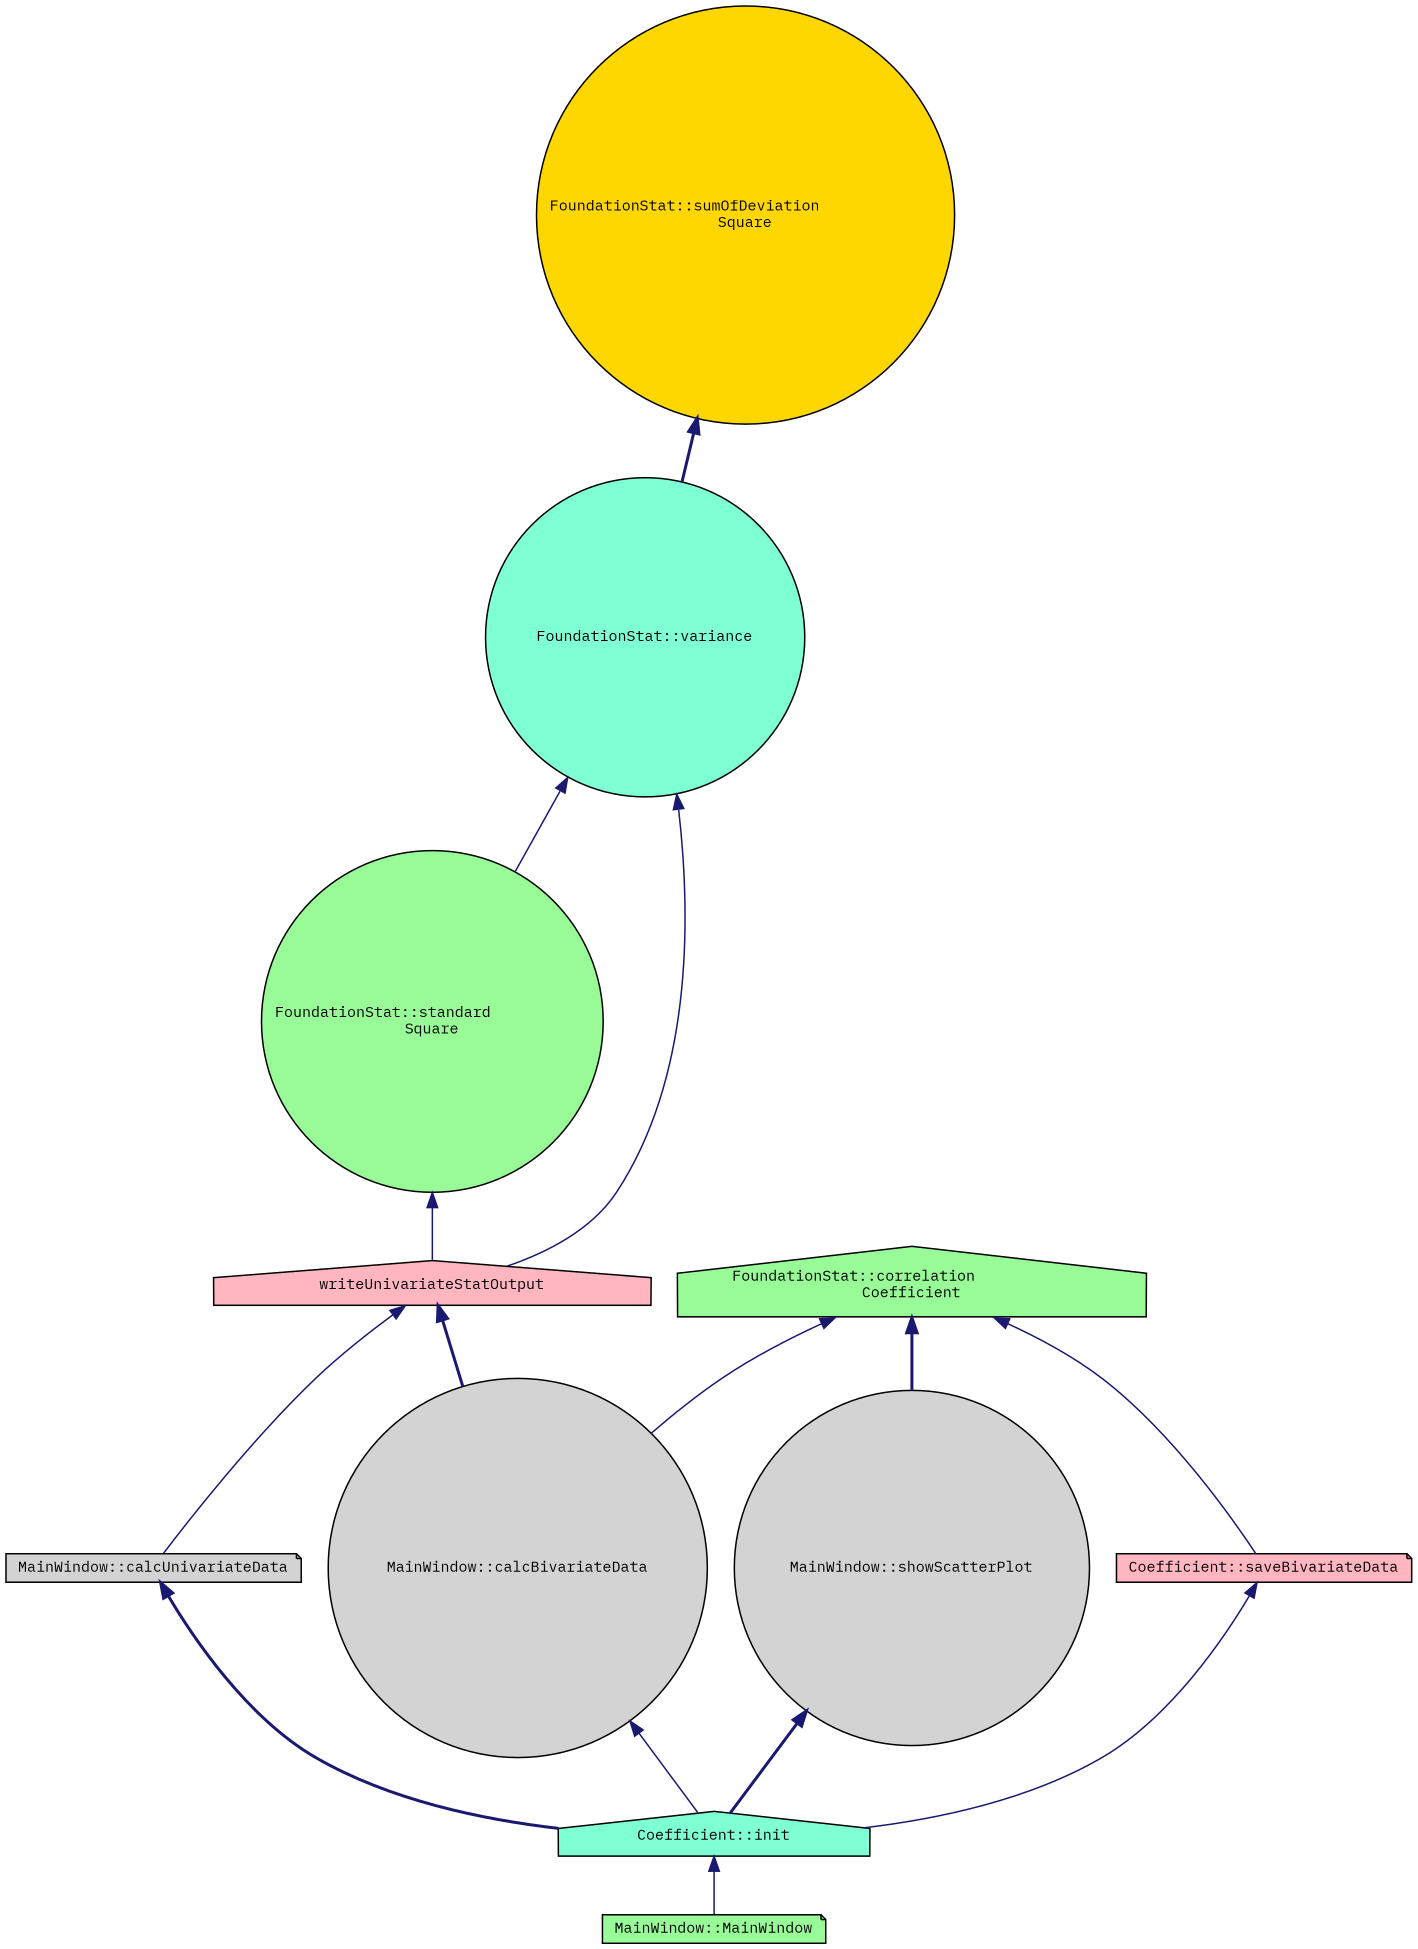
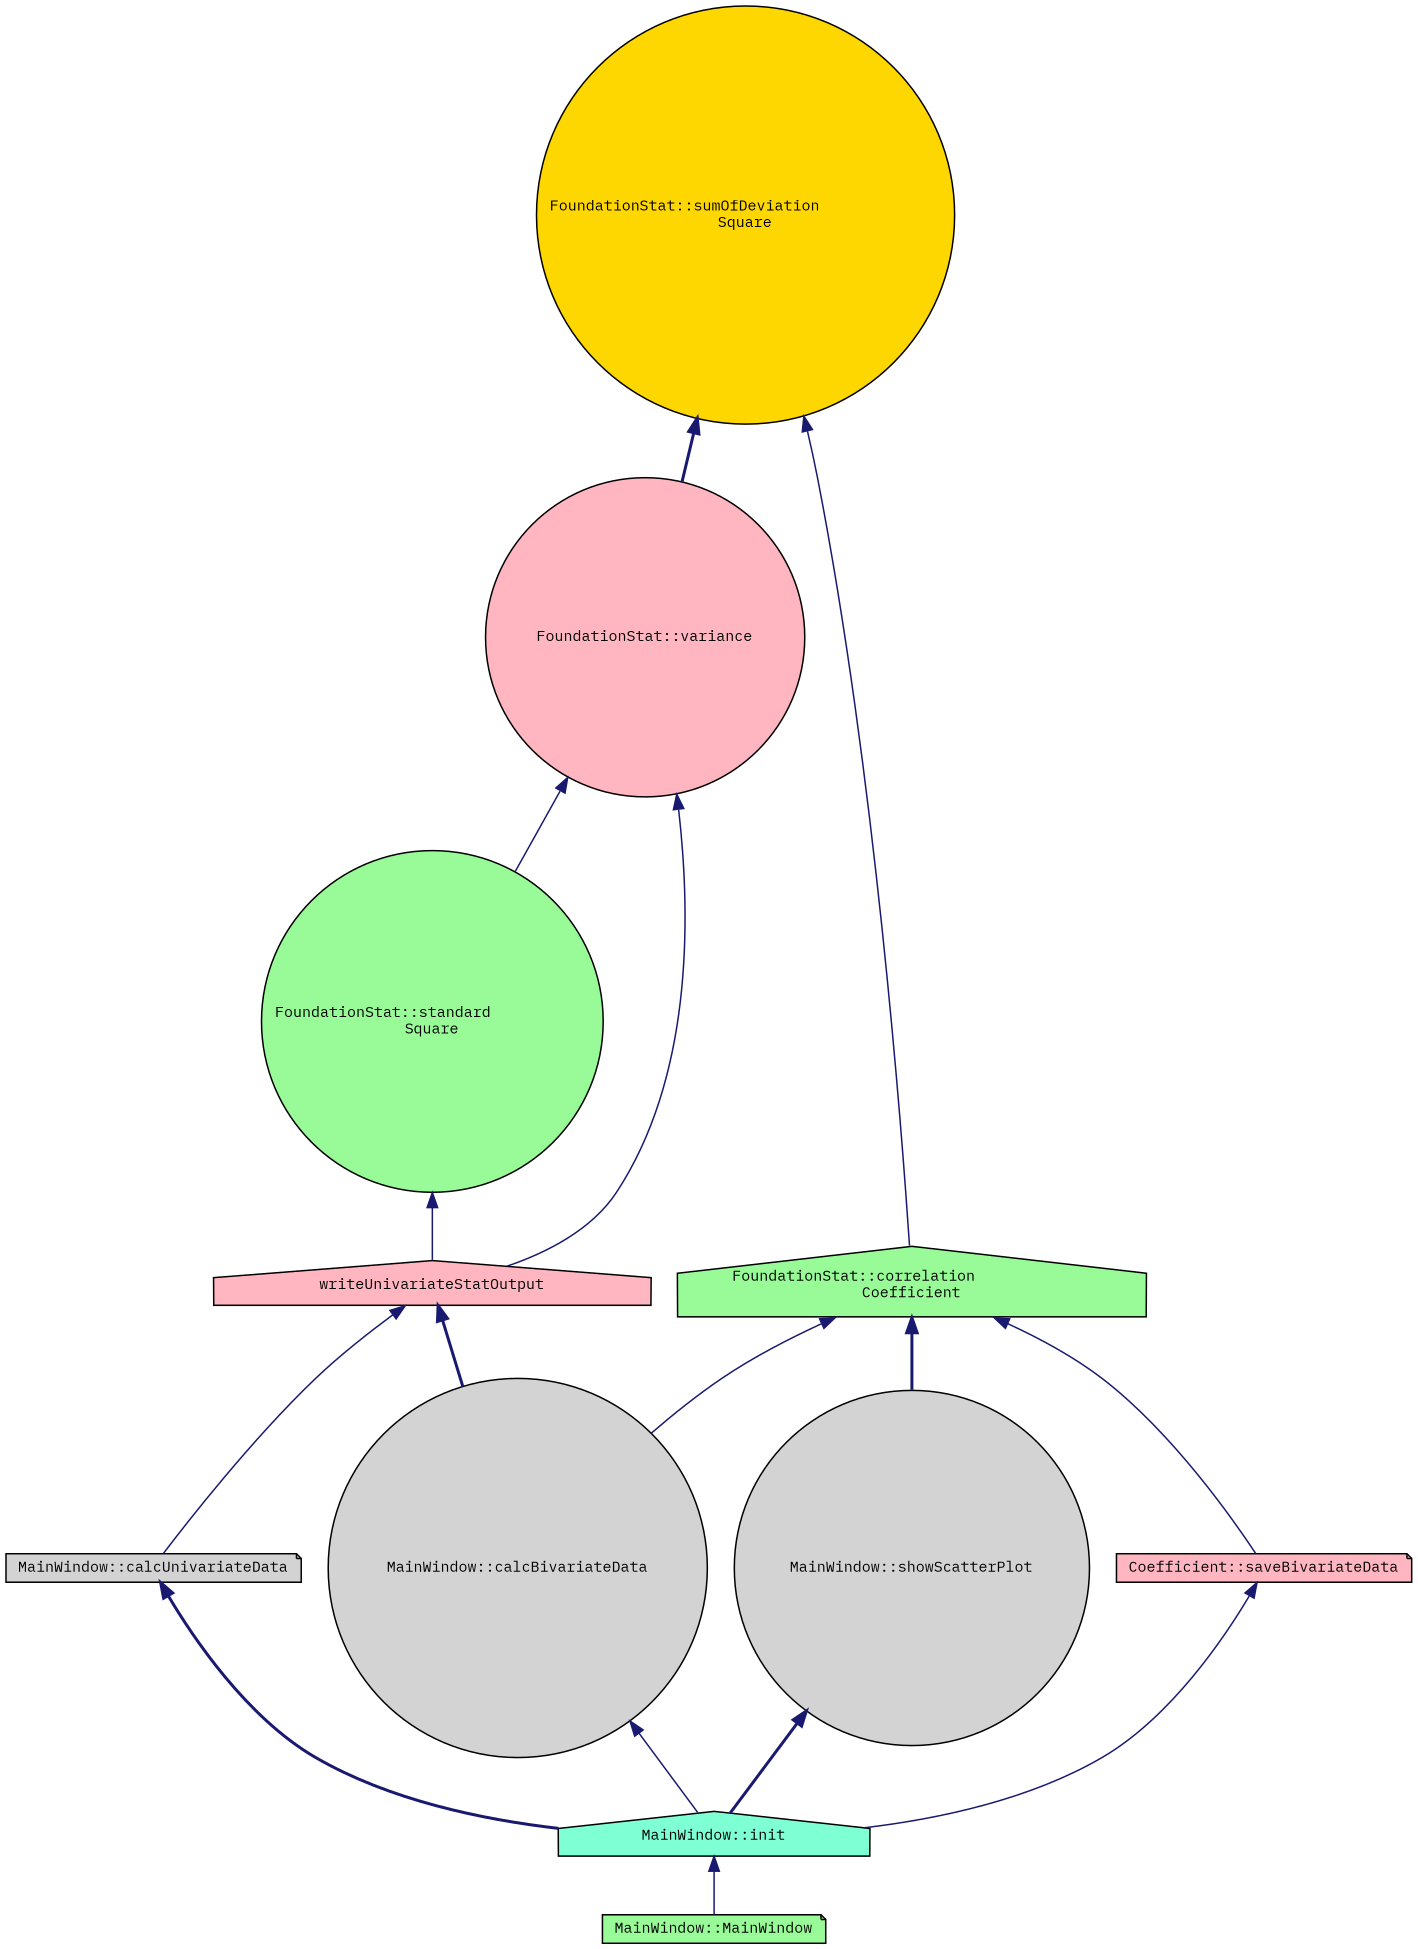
(645, 637) -> (645, 637)
none -> (872, 837)
(714, 1836) -> (714, 1836)
